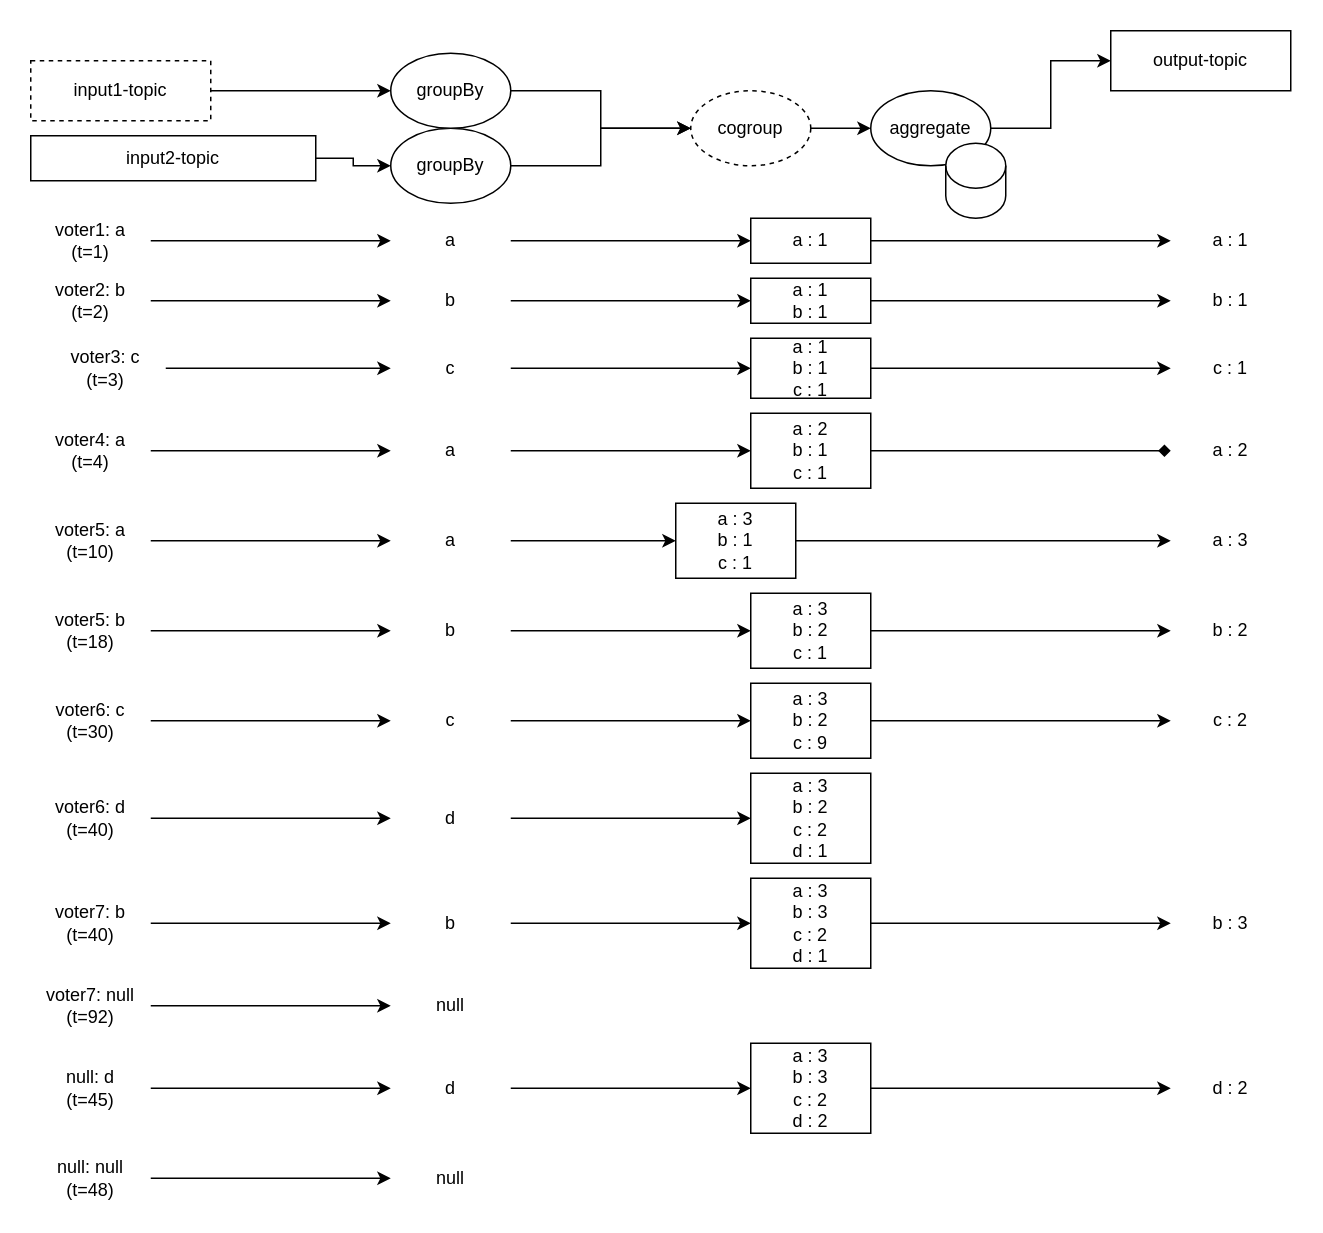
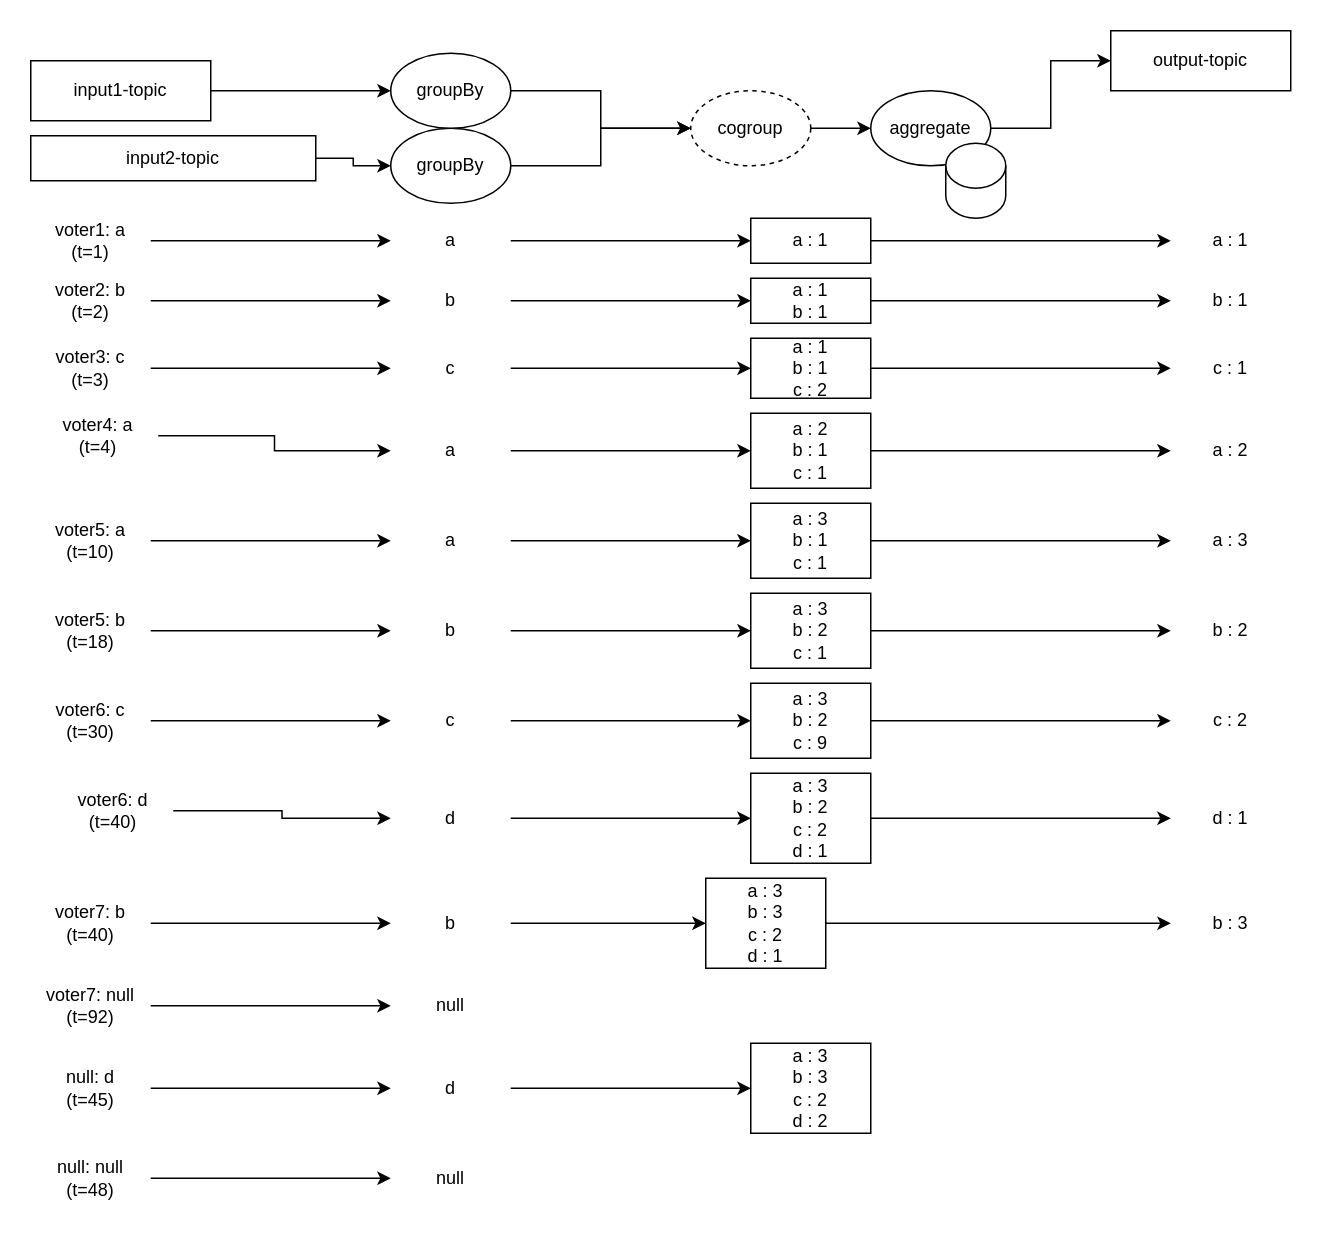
(121, 91) -> (121, 91)
(106, 368) -> (91, 368)
(811, 368) -> (811, 368)
(91, 451) -> (98, 436)
(1158, 451) -> (1159, 451)
(736, 541) -> (811, 541)
(91, 818) -> (113, 811)
none -> (1016, 818)
none -> (1231, 818)
(811, 923) -> (766, 923)
(1016, 1088) -> none
(1231, 1088) -> none
